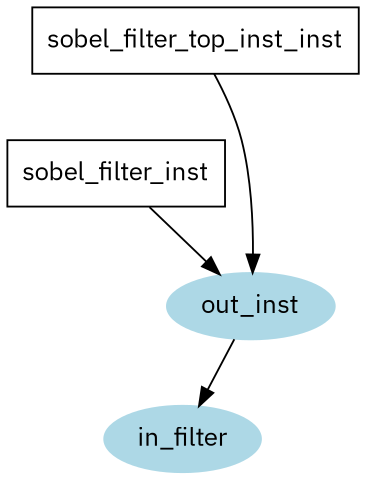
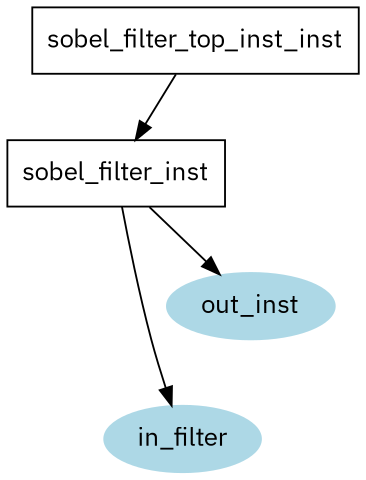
(246, 161) -> (161, 99)
(221, 364) -> (141, 298)
